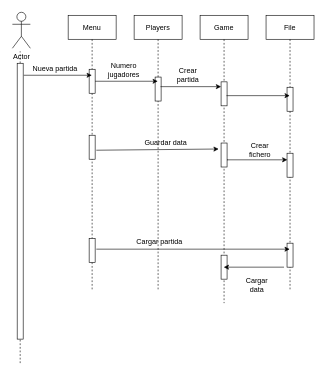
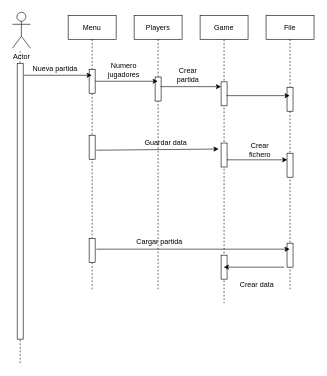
(257, 285) -> (257, 285)
